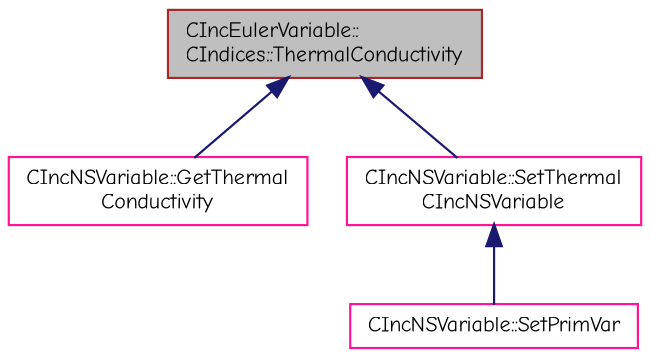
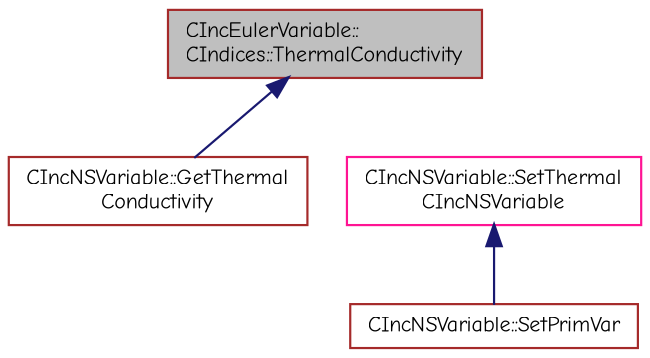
(418, 125) -> none
(158, 191) -> (158, 191)
(494, 326) -> (494, 326)
